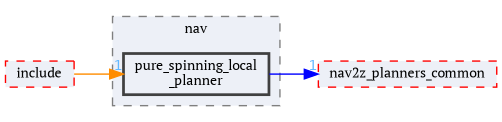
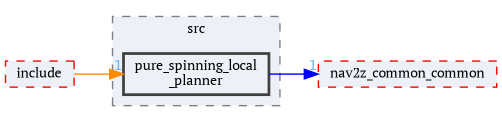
(196, 30) -> (196, 30)
(408, 74) -> (408, 74)
